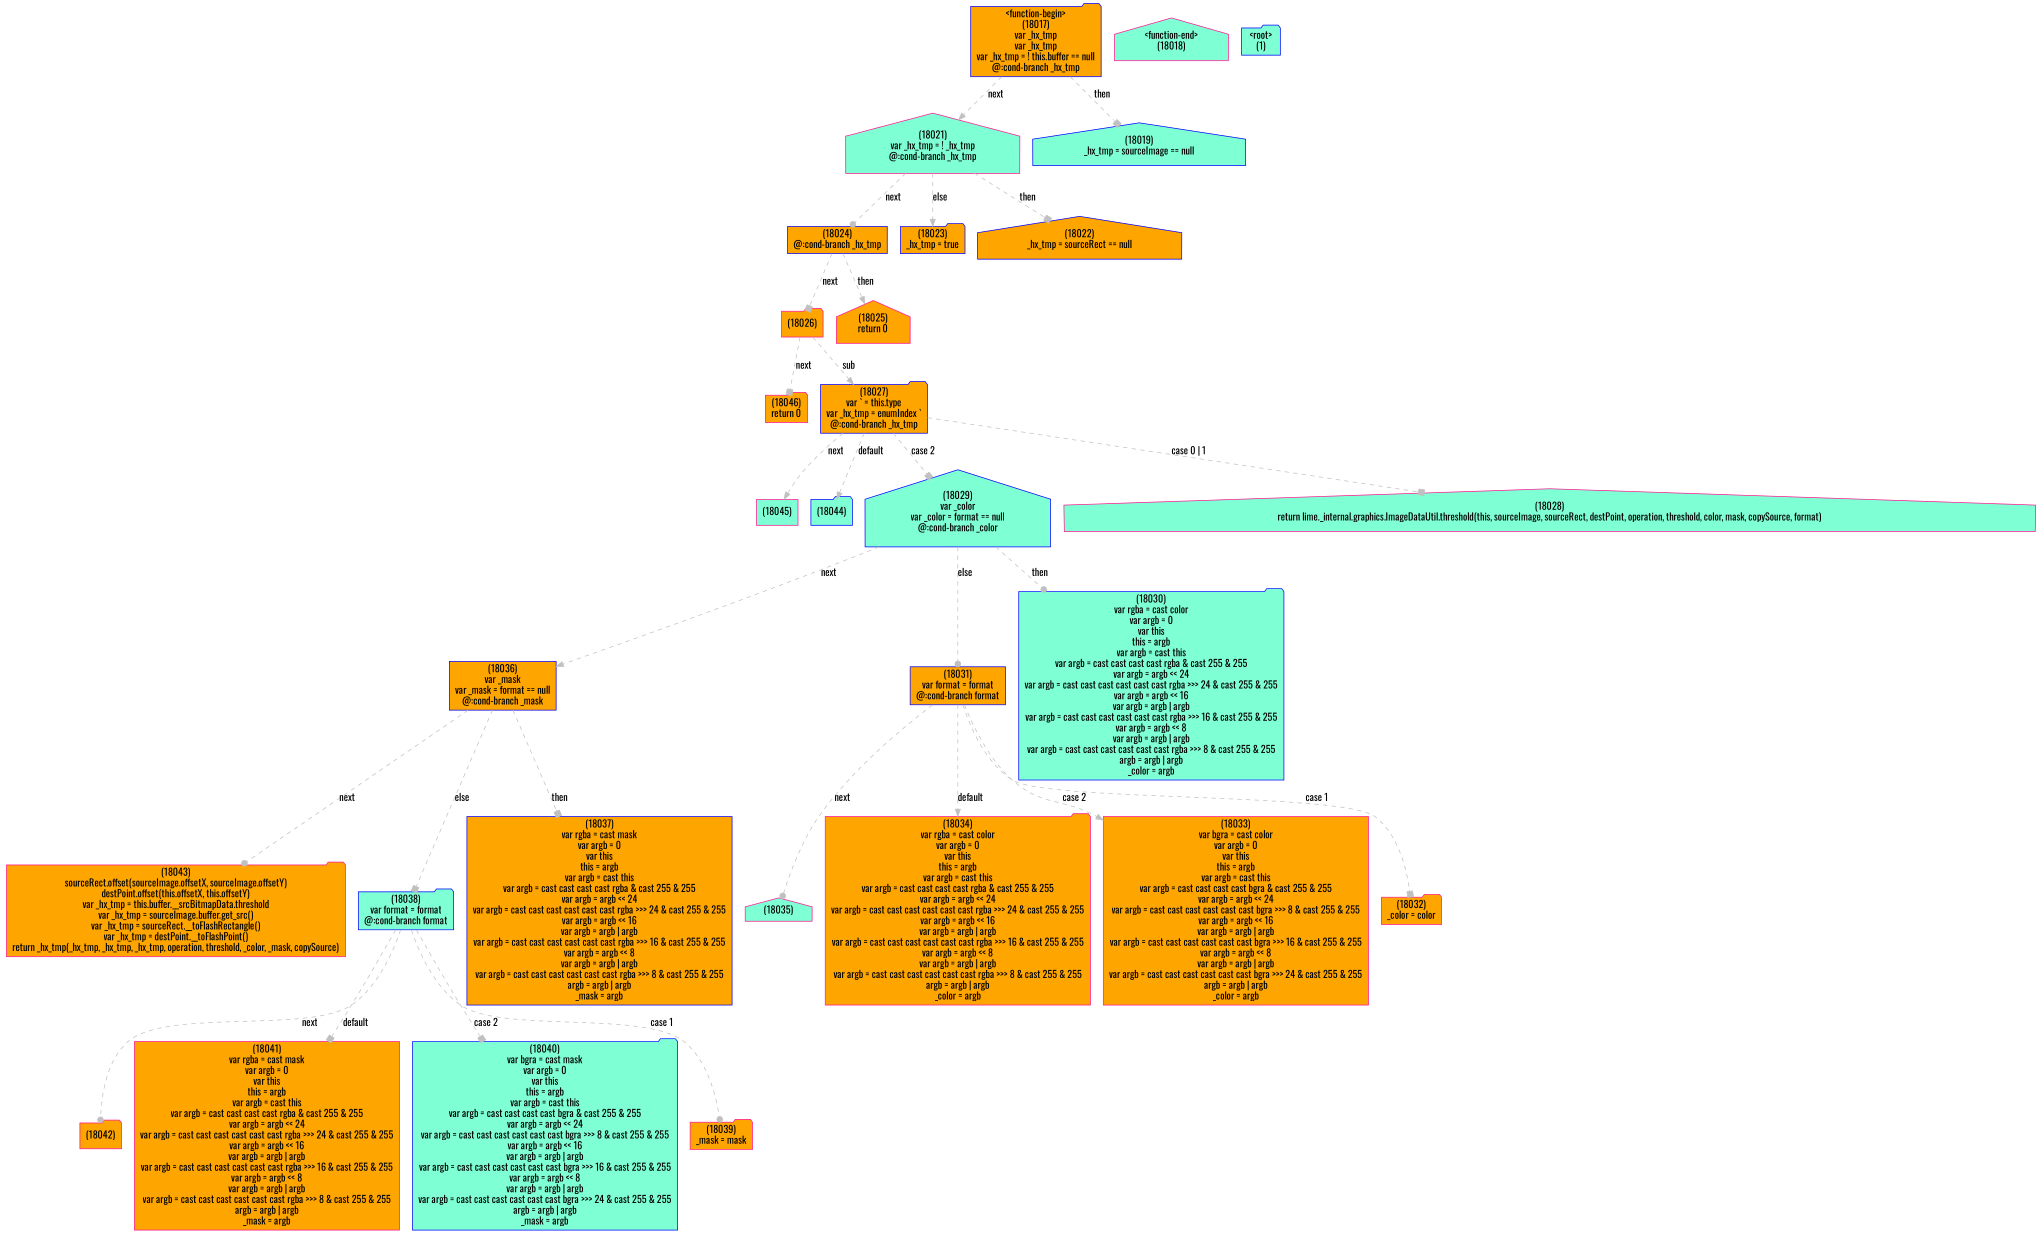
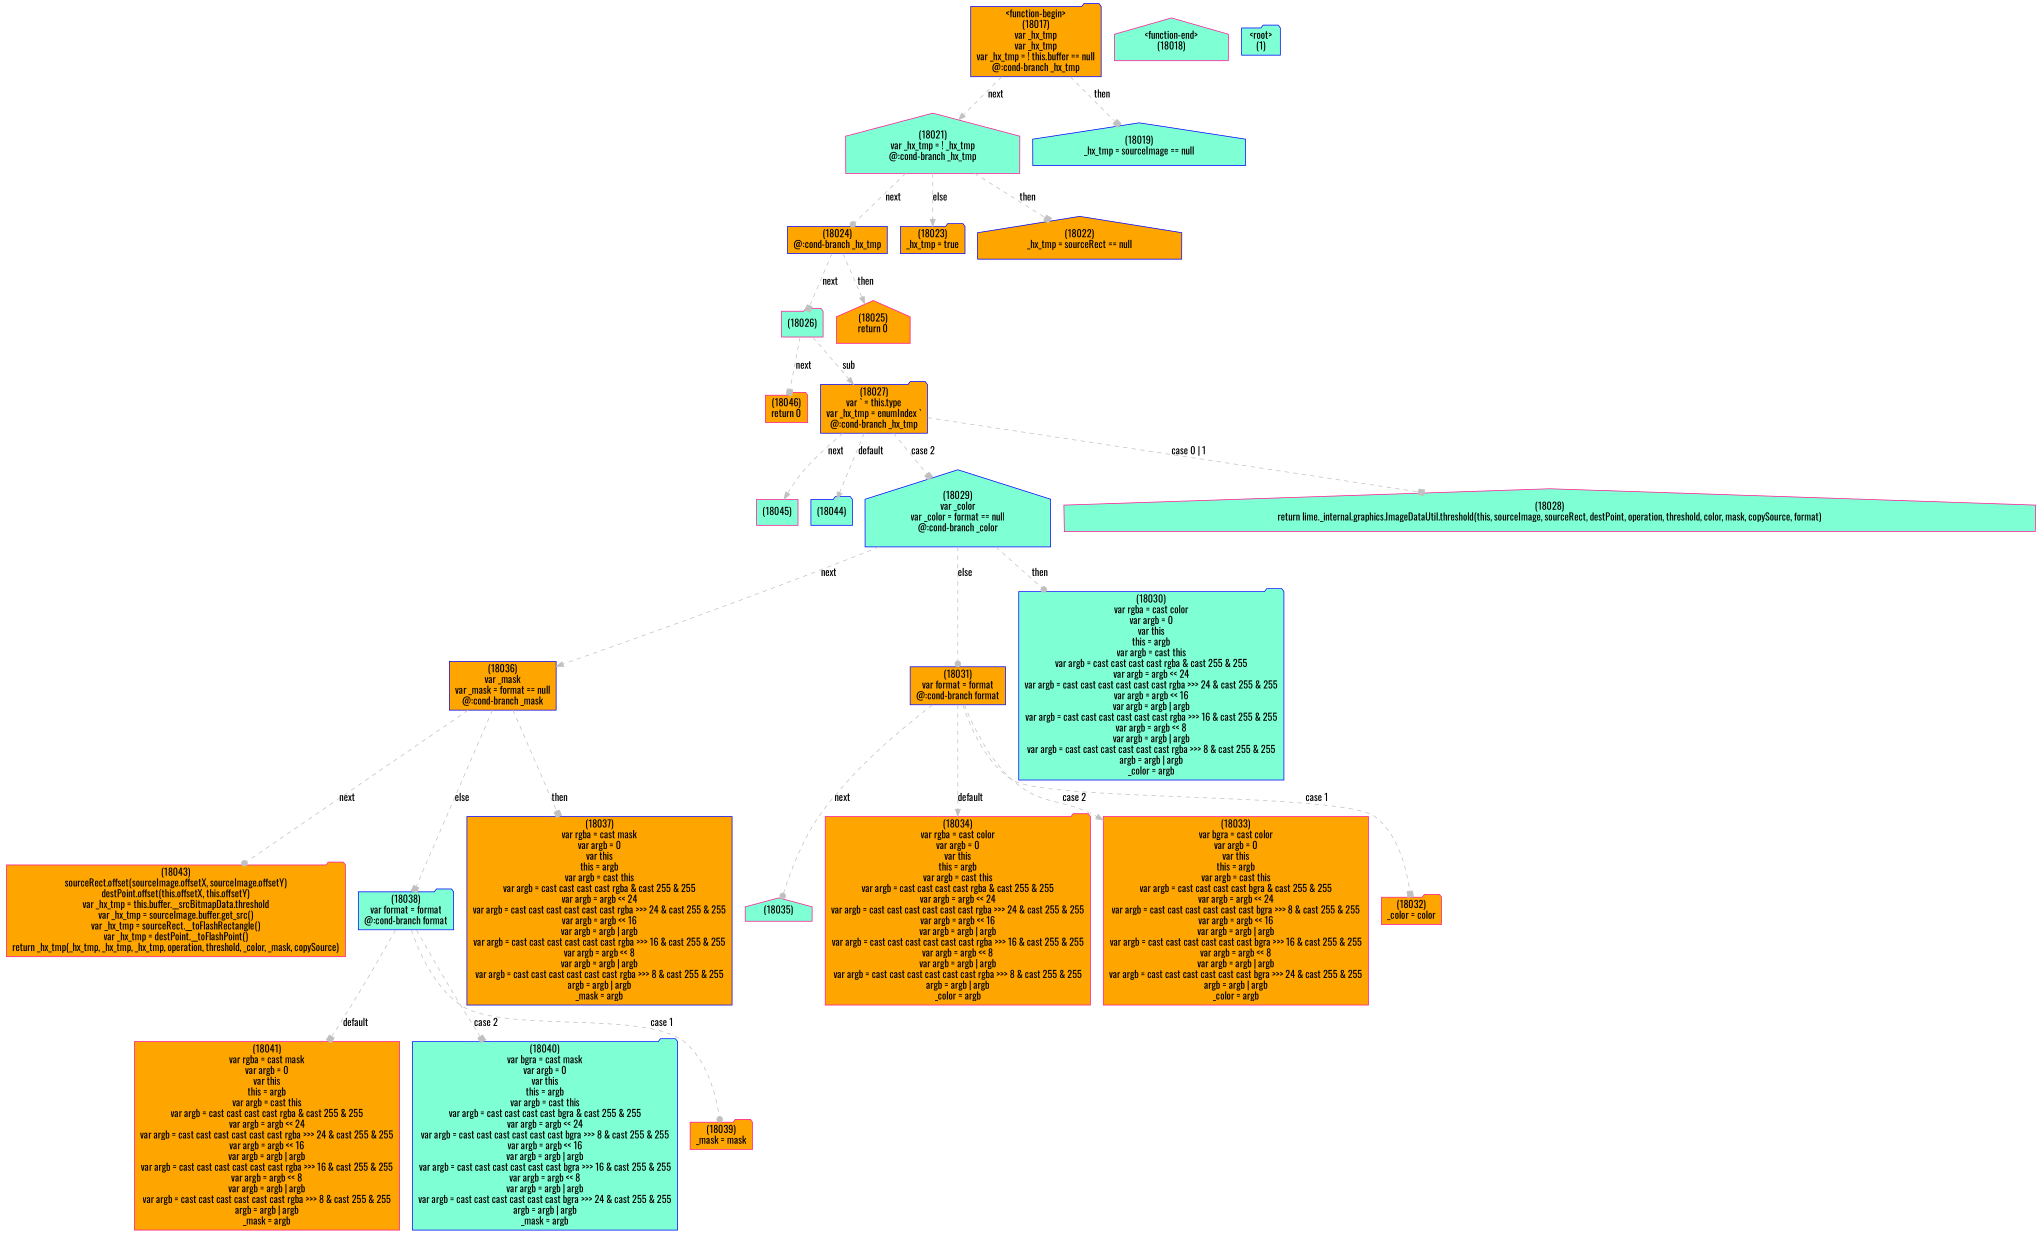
(802, 324) -> (802, 324)
(101, 1136) -> none
